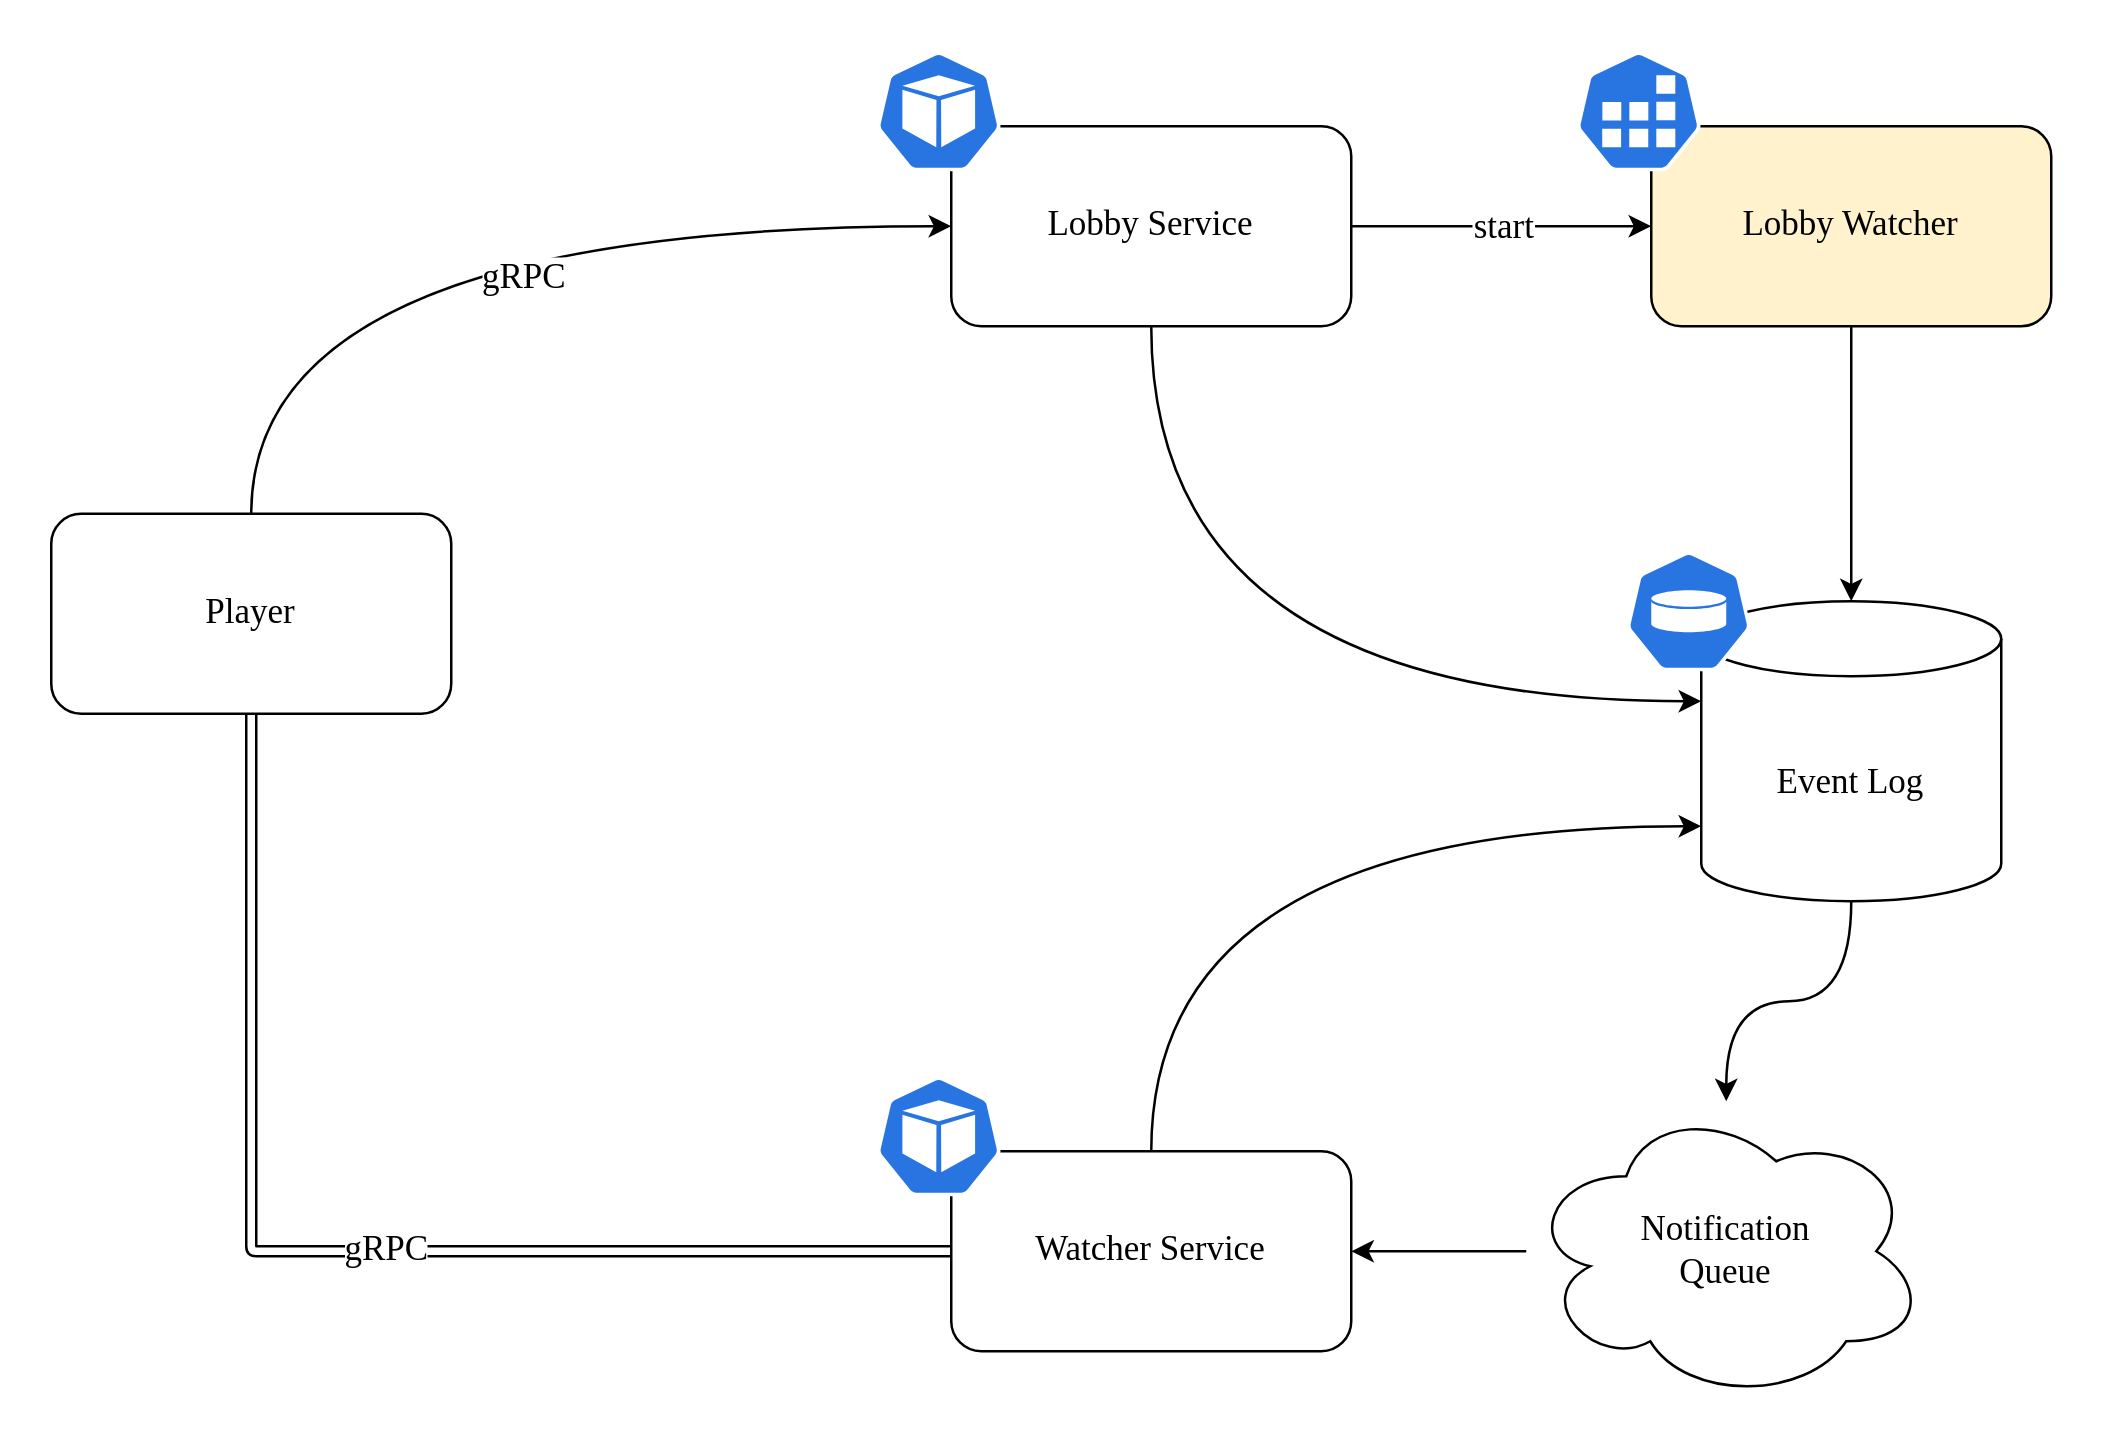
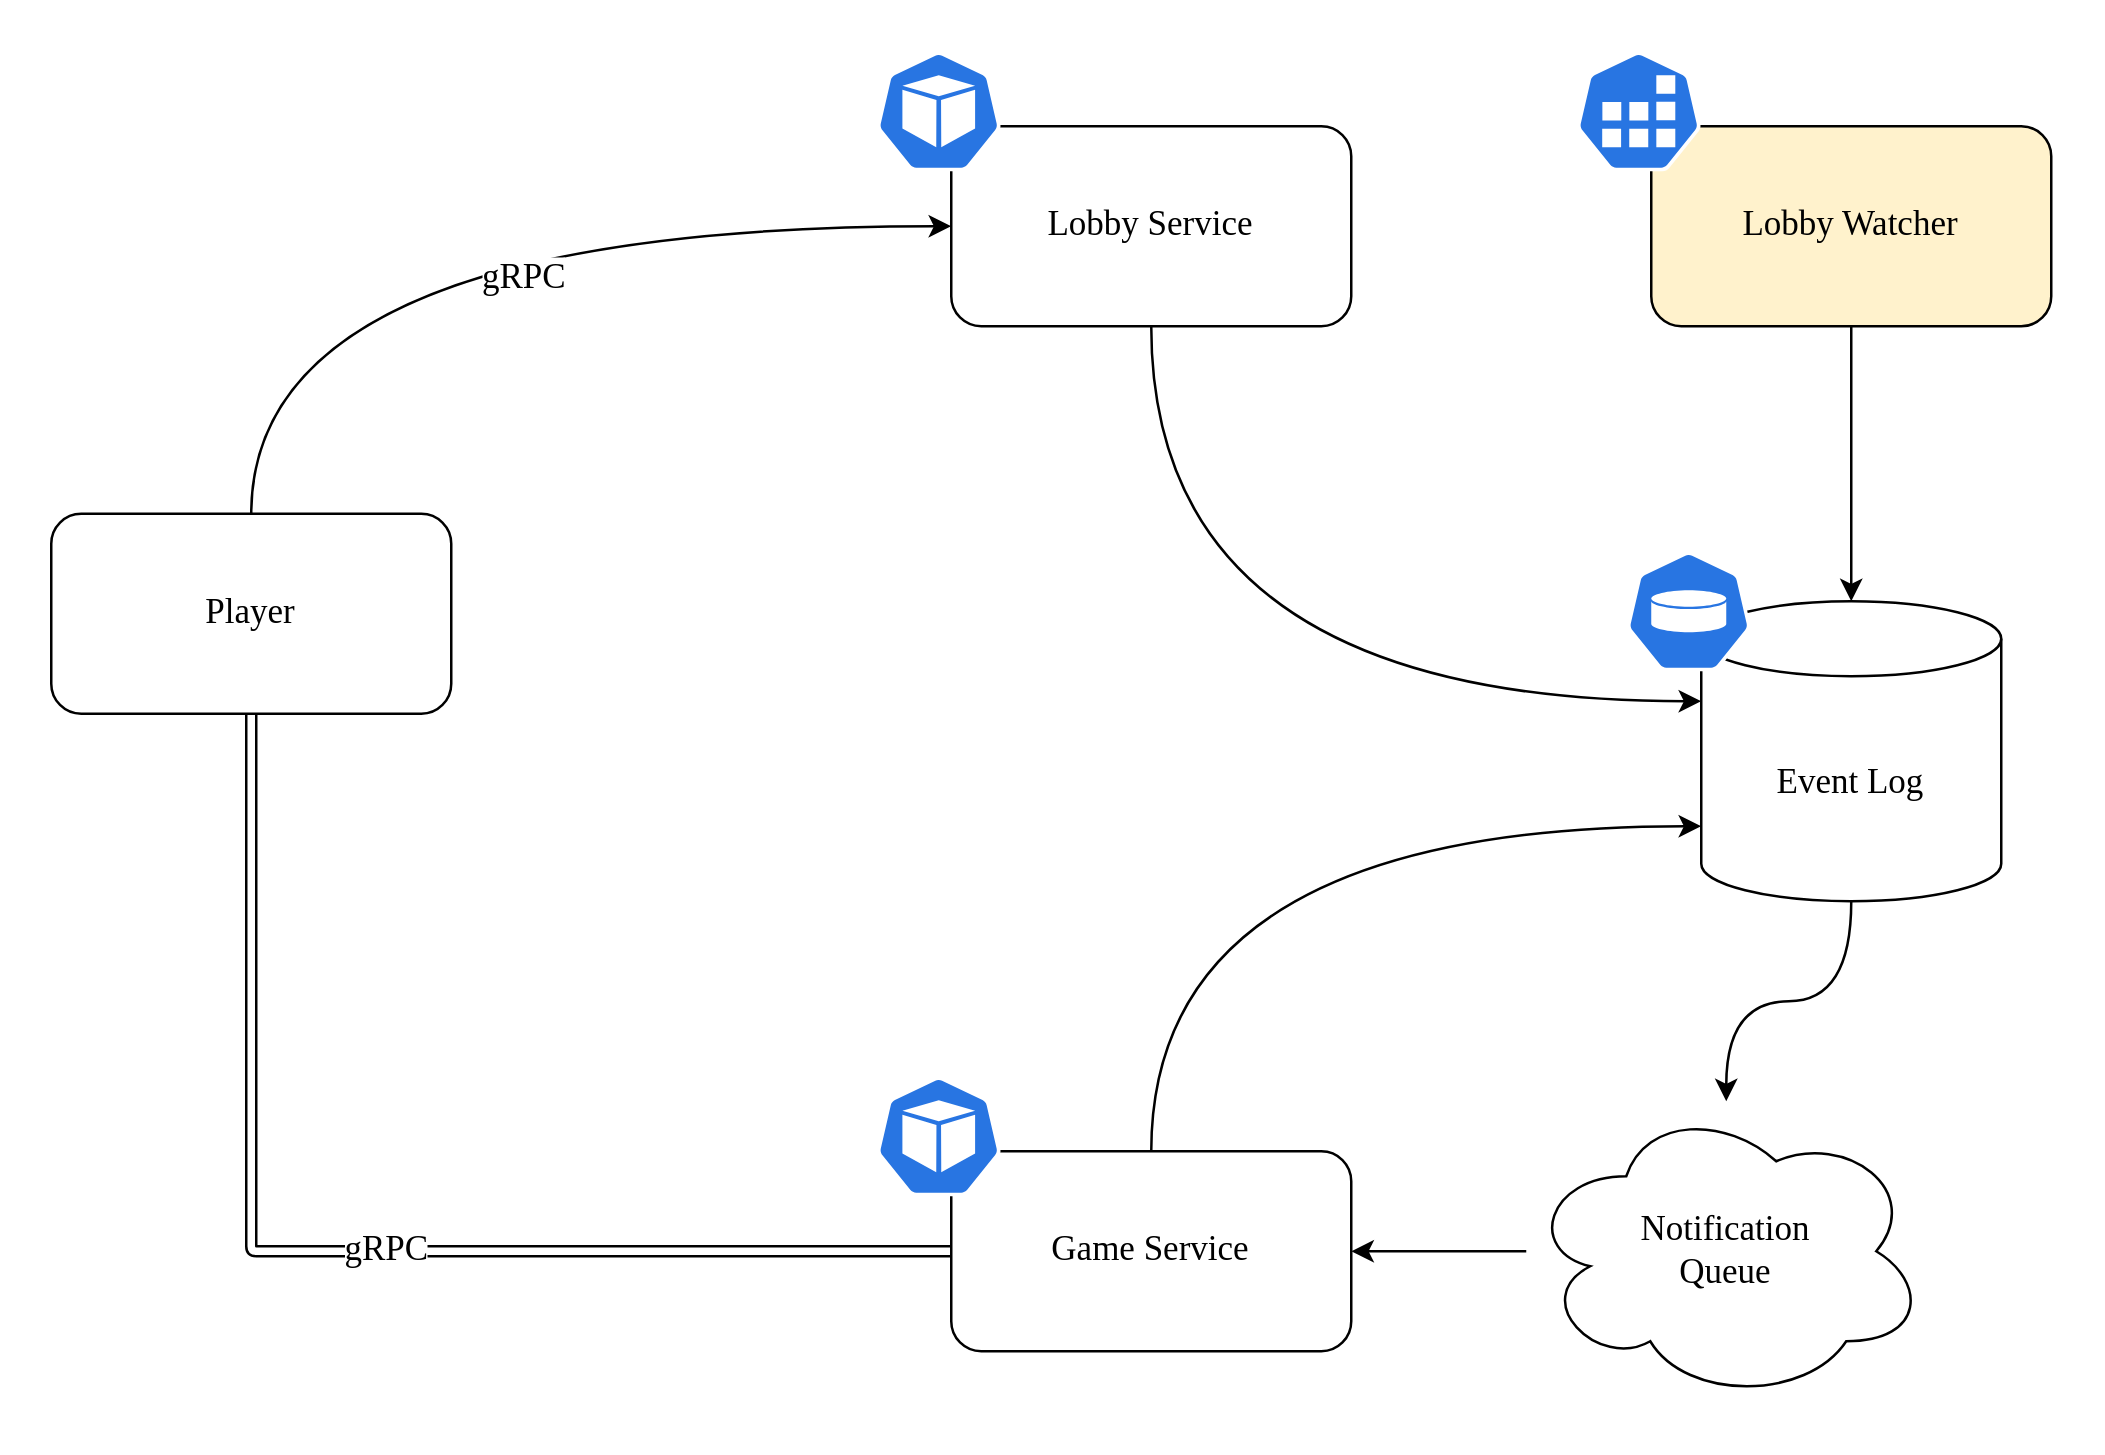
(1494, 226) -> none
(1151, 1251) -> (1151, 1251)
